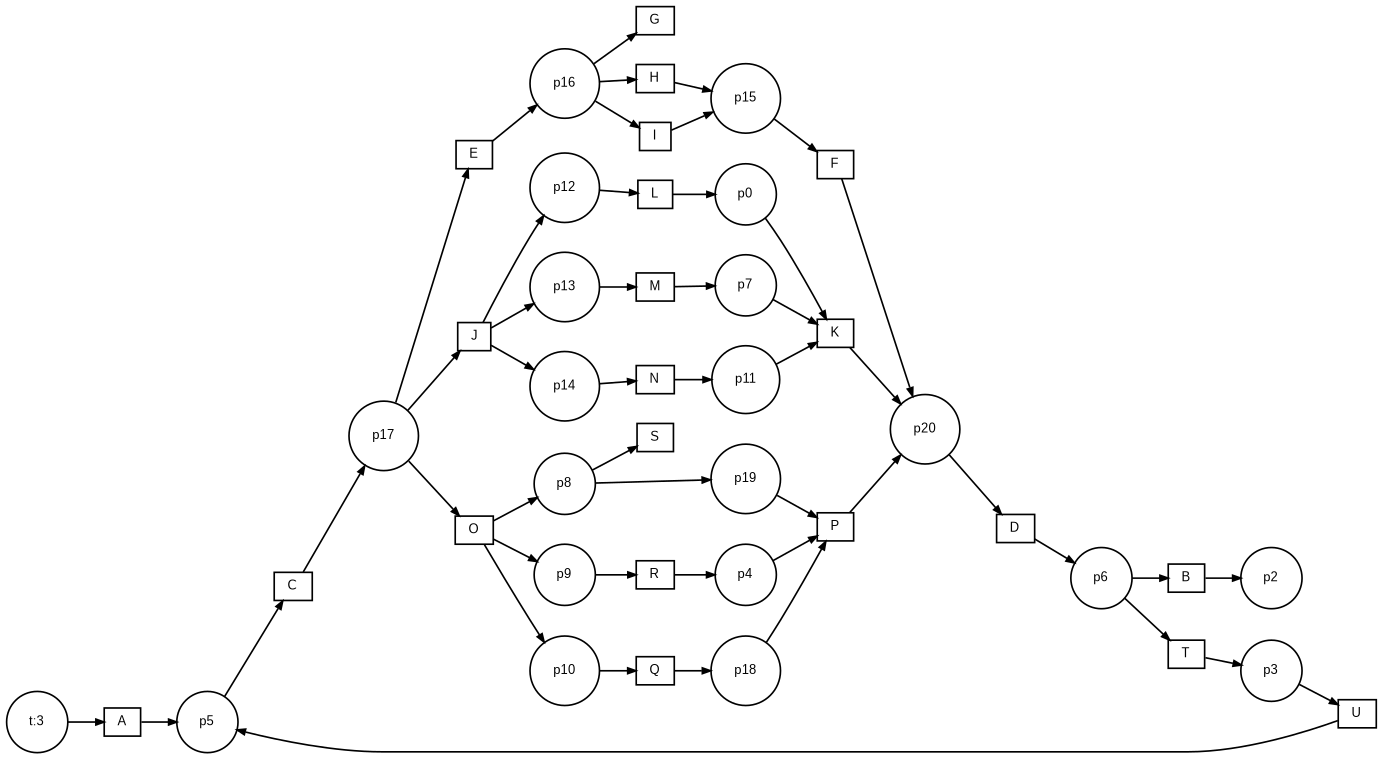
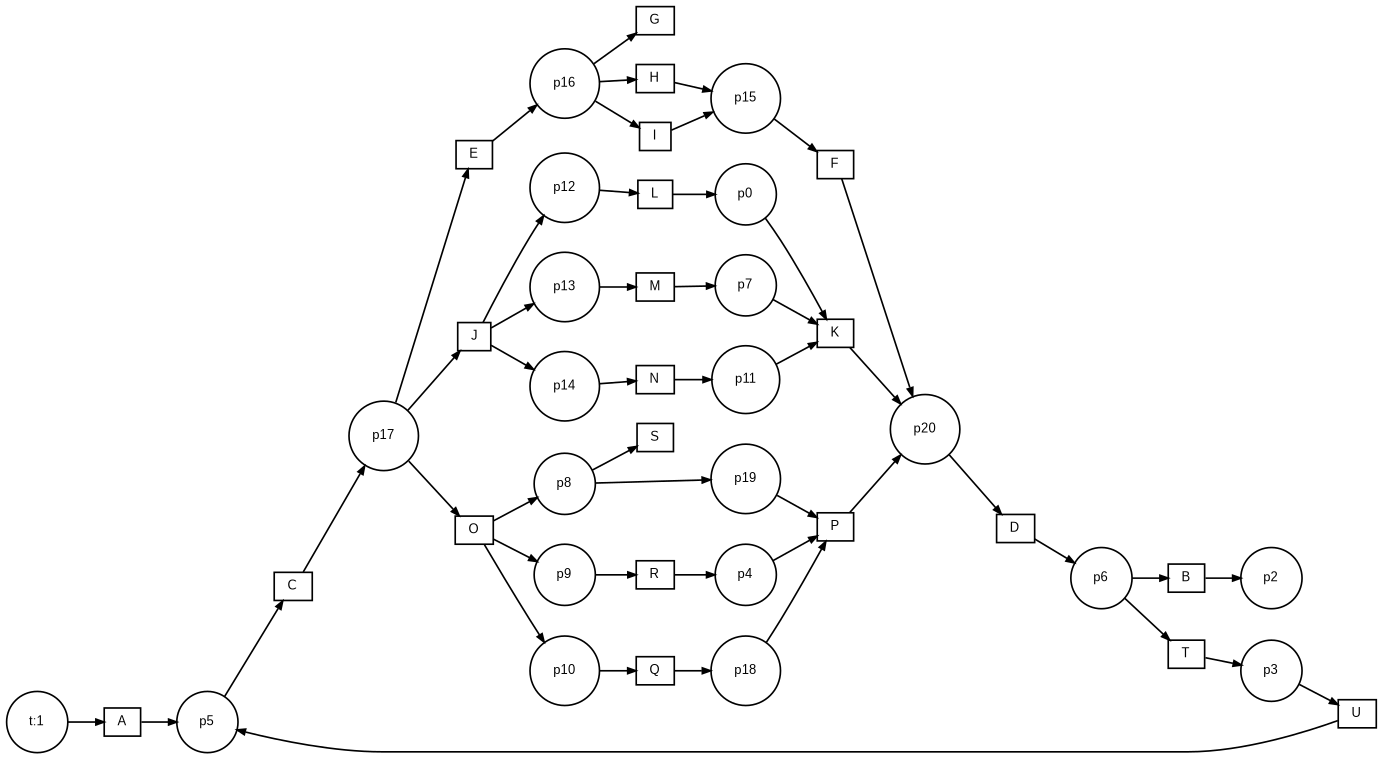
(37, 722) -> (37, 722)
